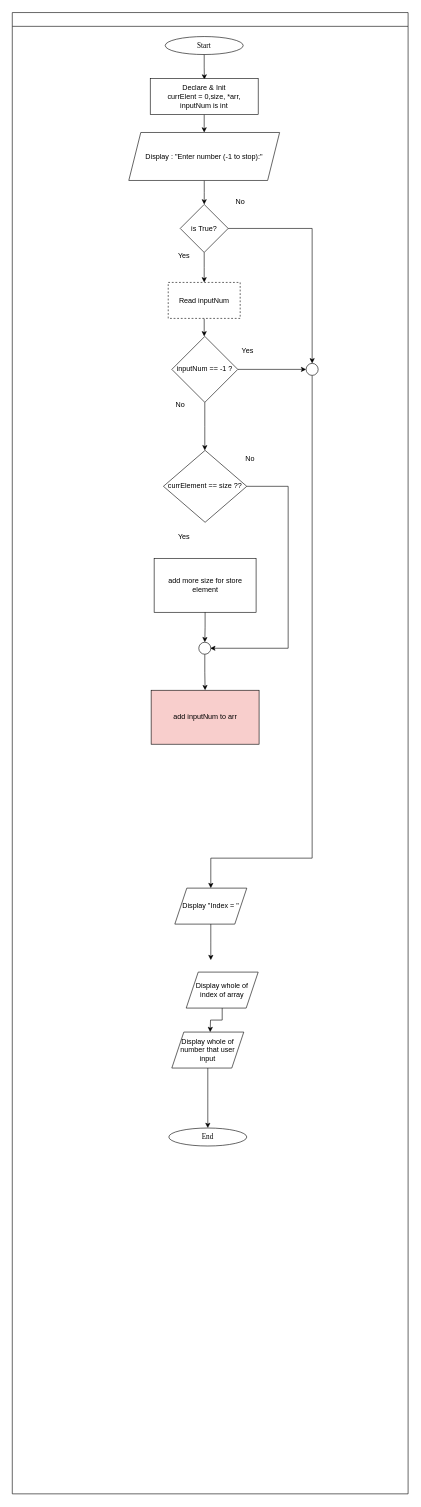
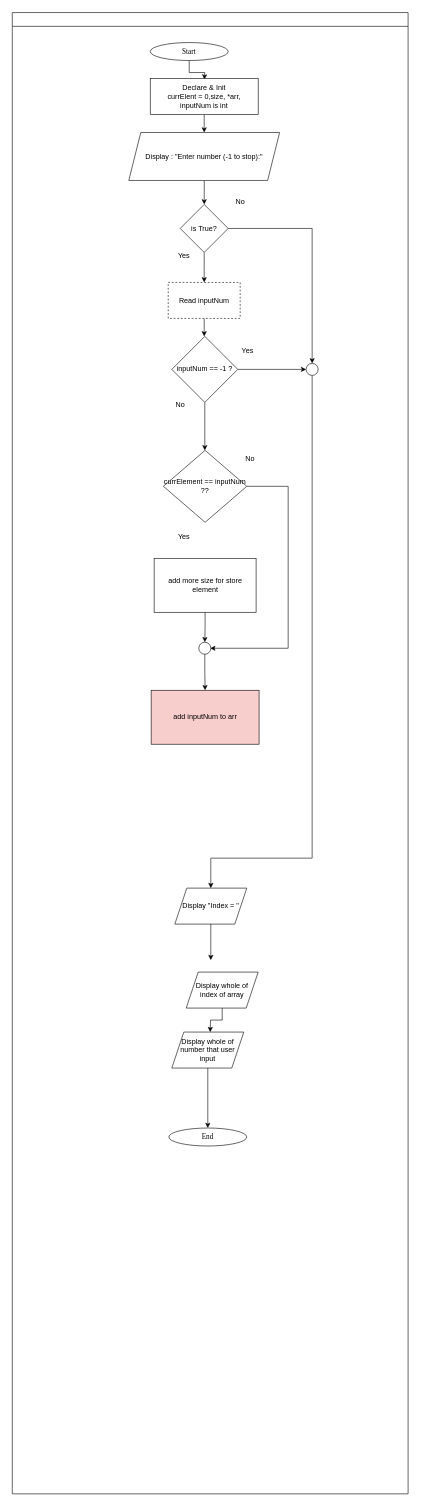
(204, 45) -> (189, 51)
(205, 486) -> (205, 486)
